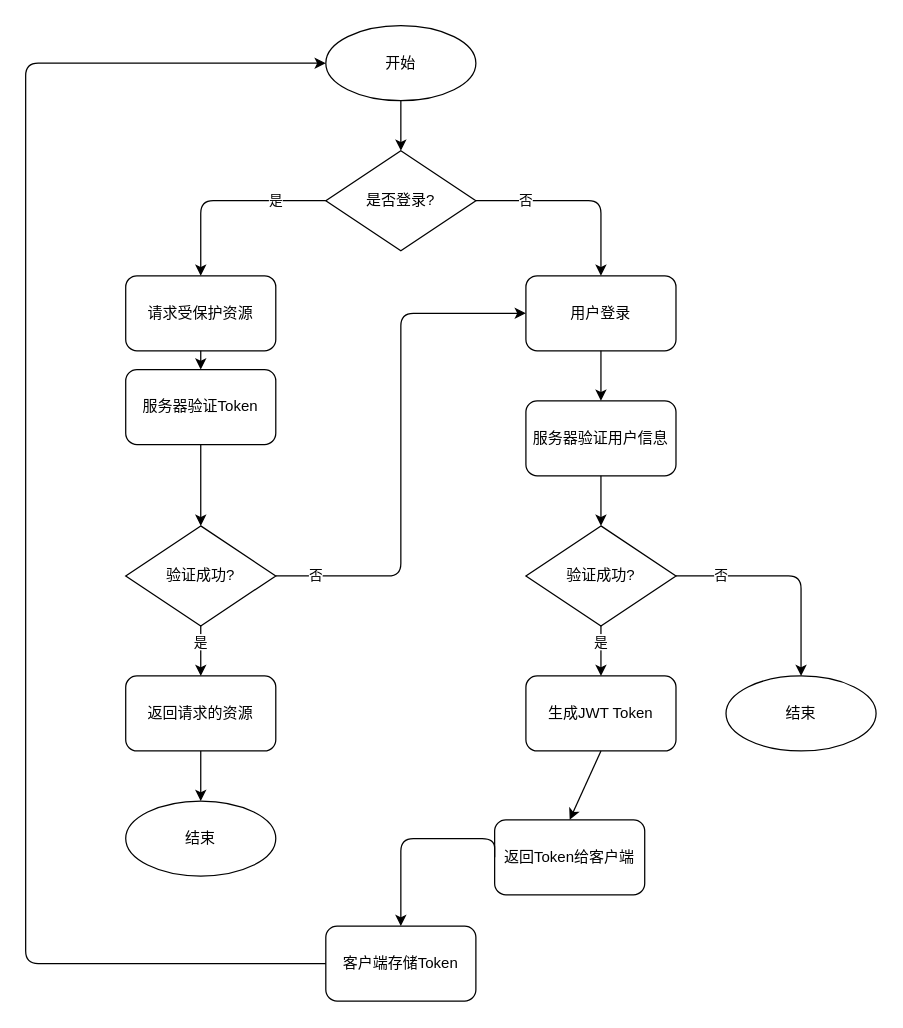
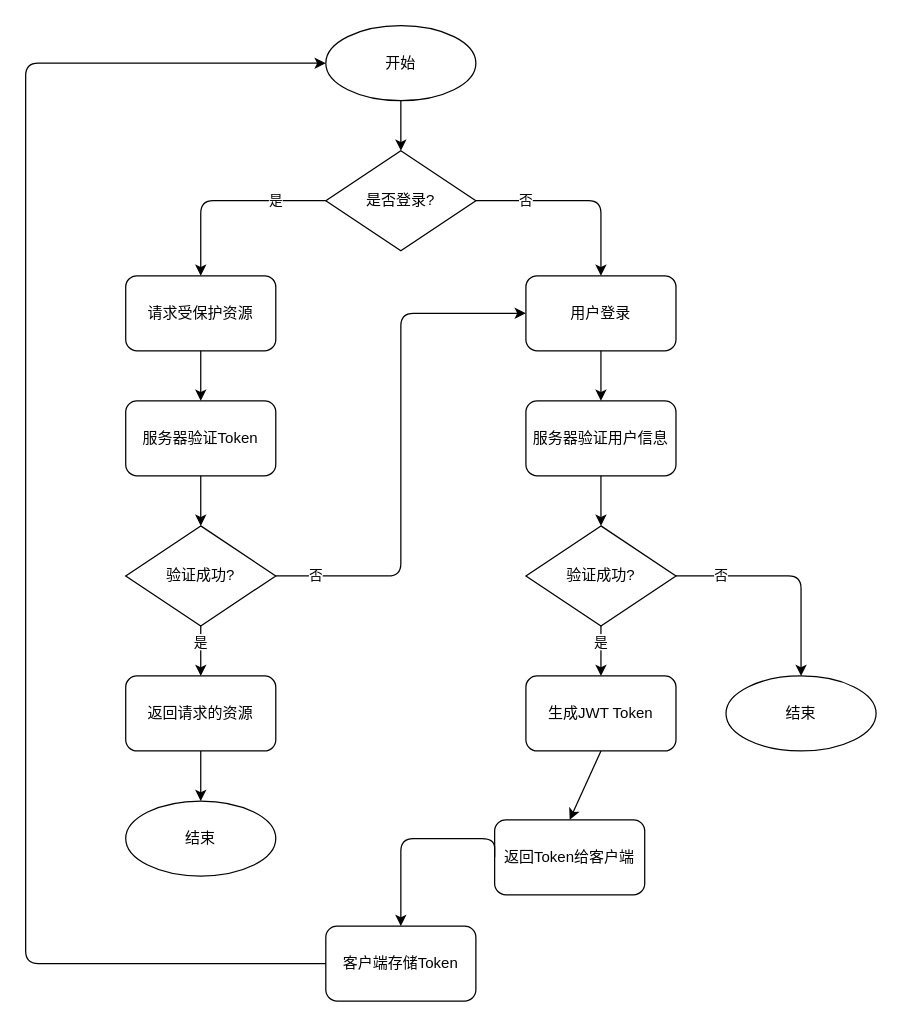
(201, 407) -> (201, 438)
